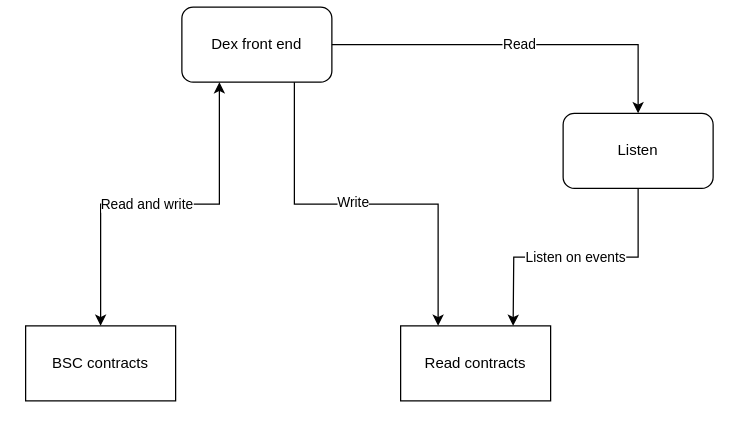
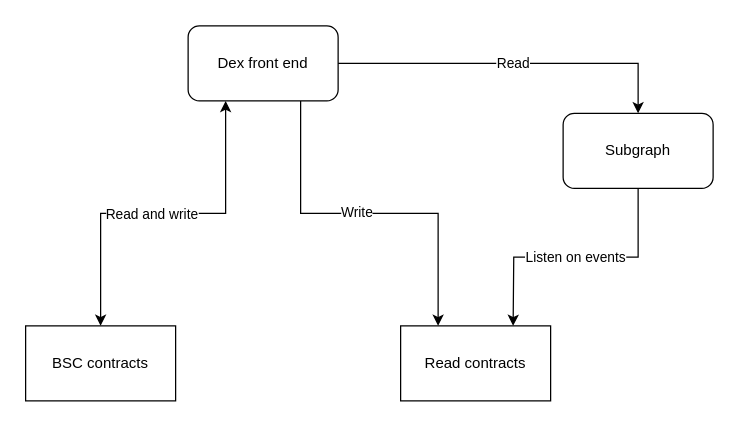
(257, 44) -> (263, 63)
(638, 151) -> (638, 151)
